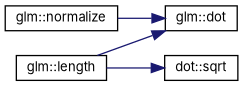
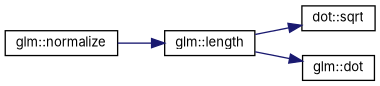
(135, 18) -> (135, 43)
